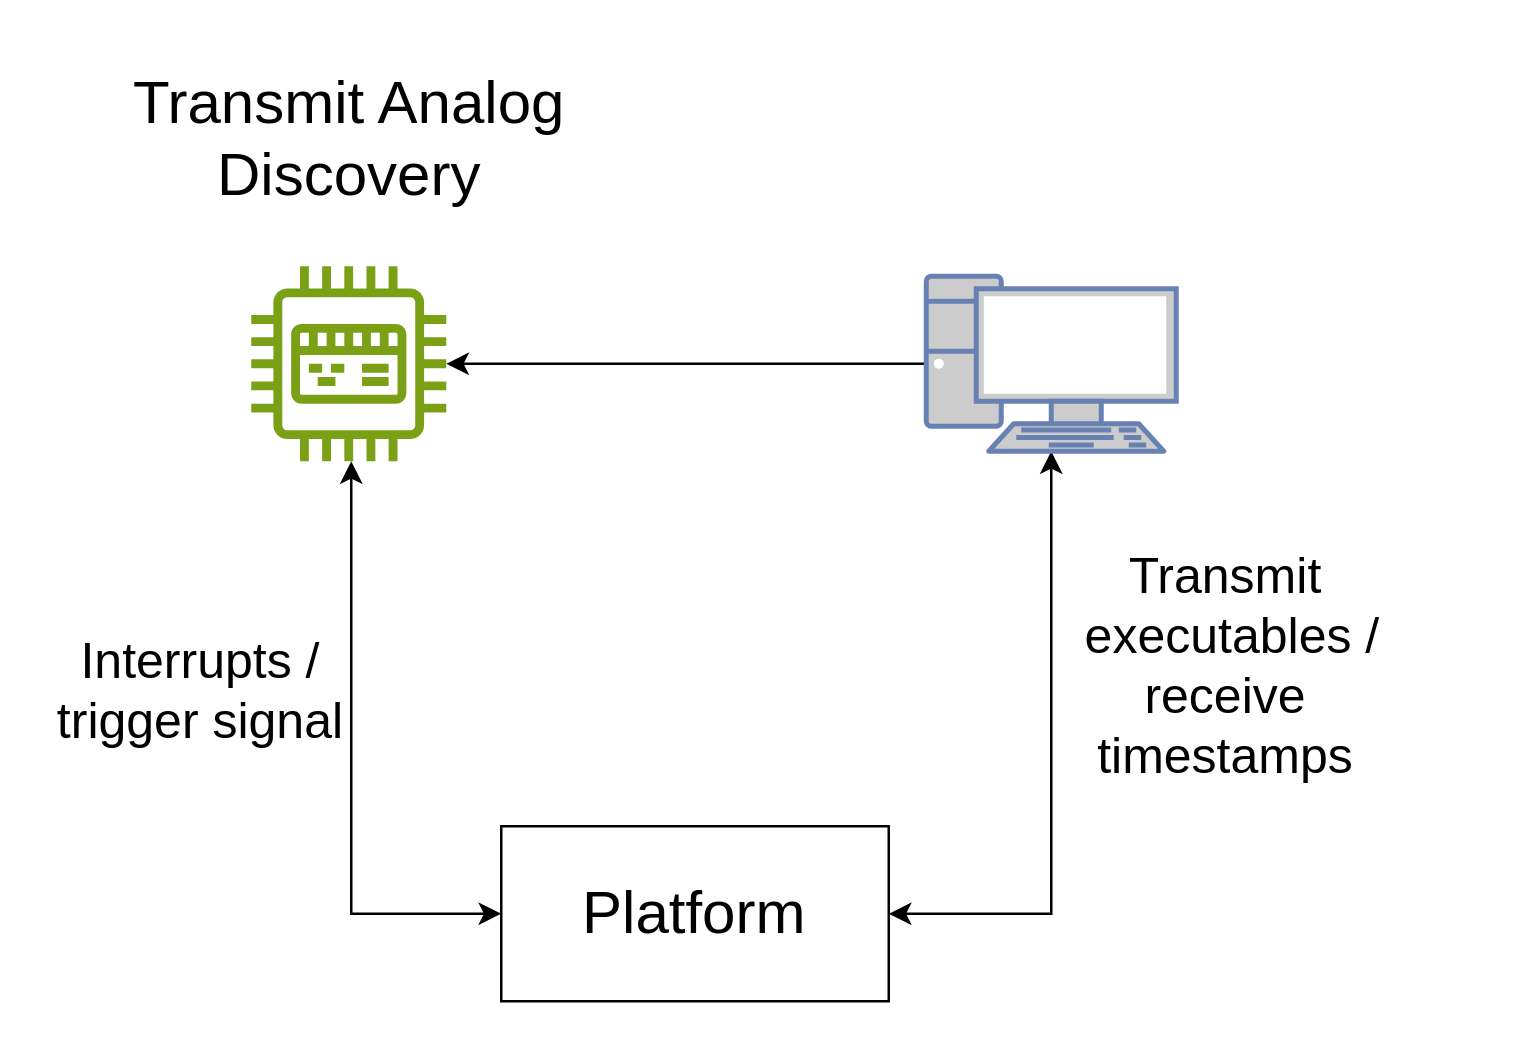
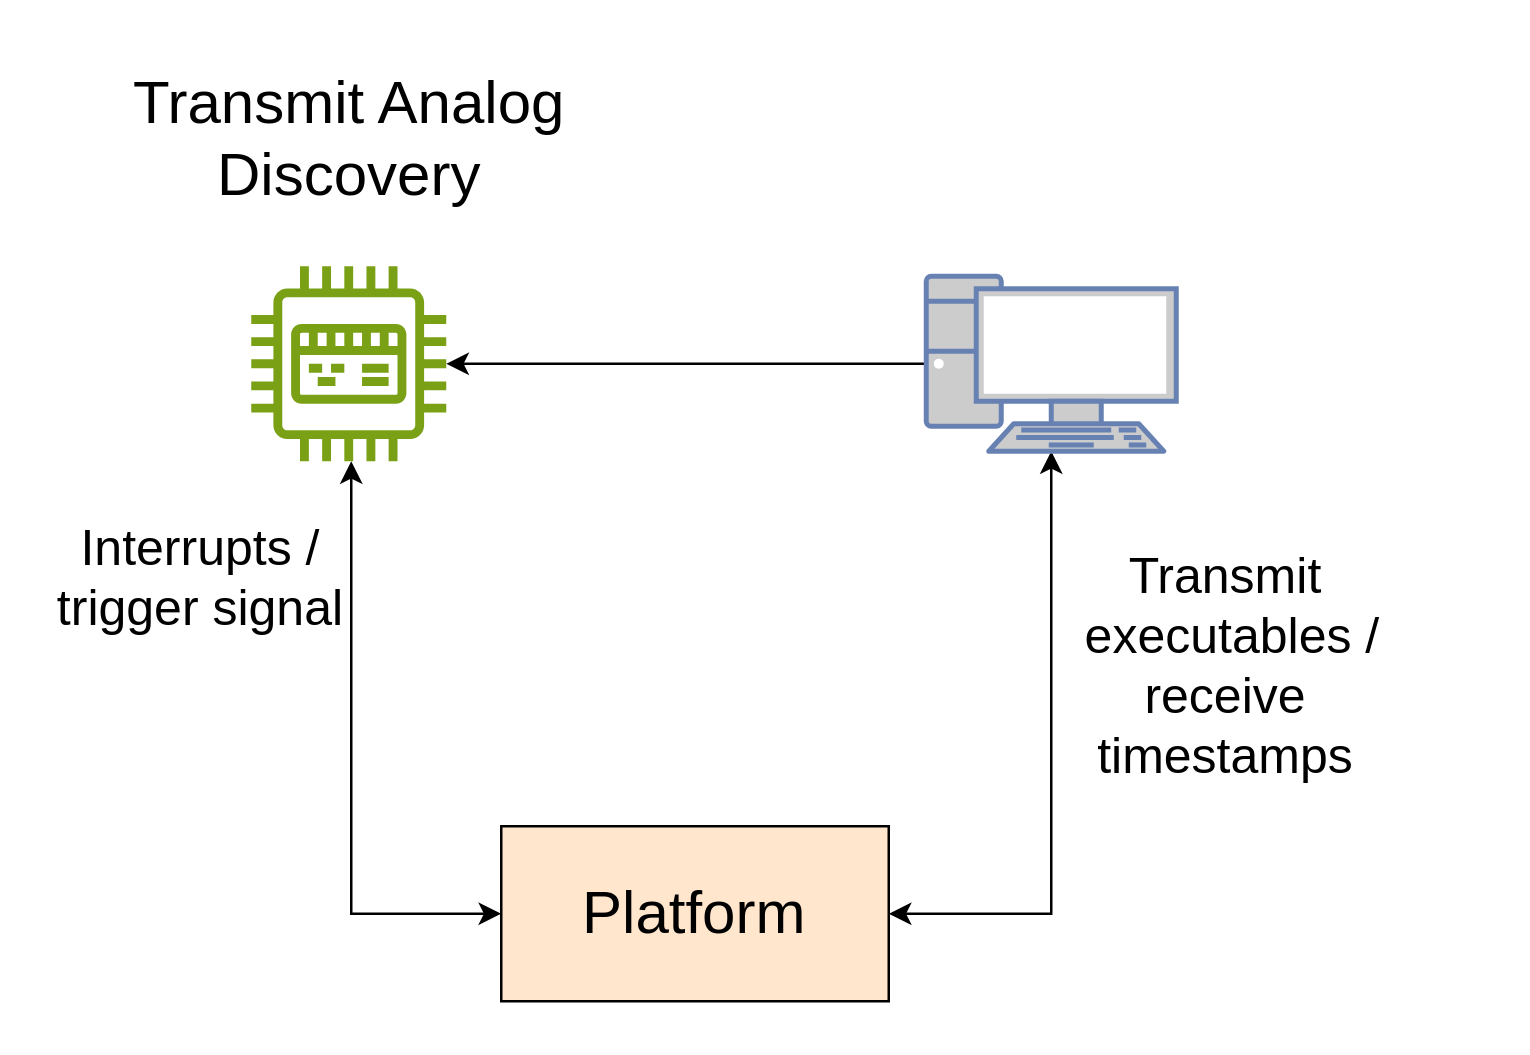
(201, 689) -> (201, 576)
(695, 914) -> (695, 914)
